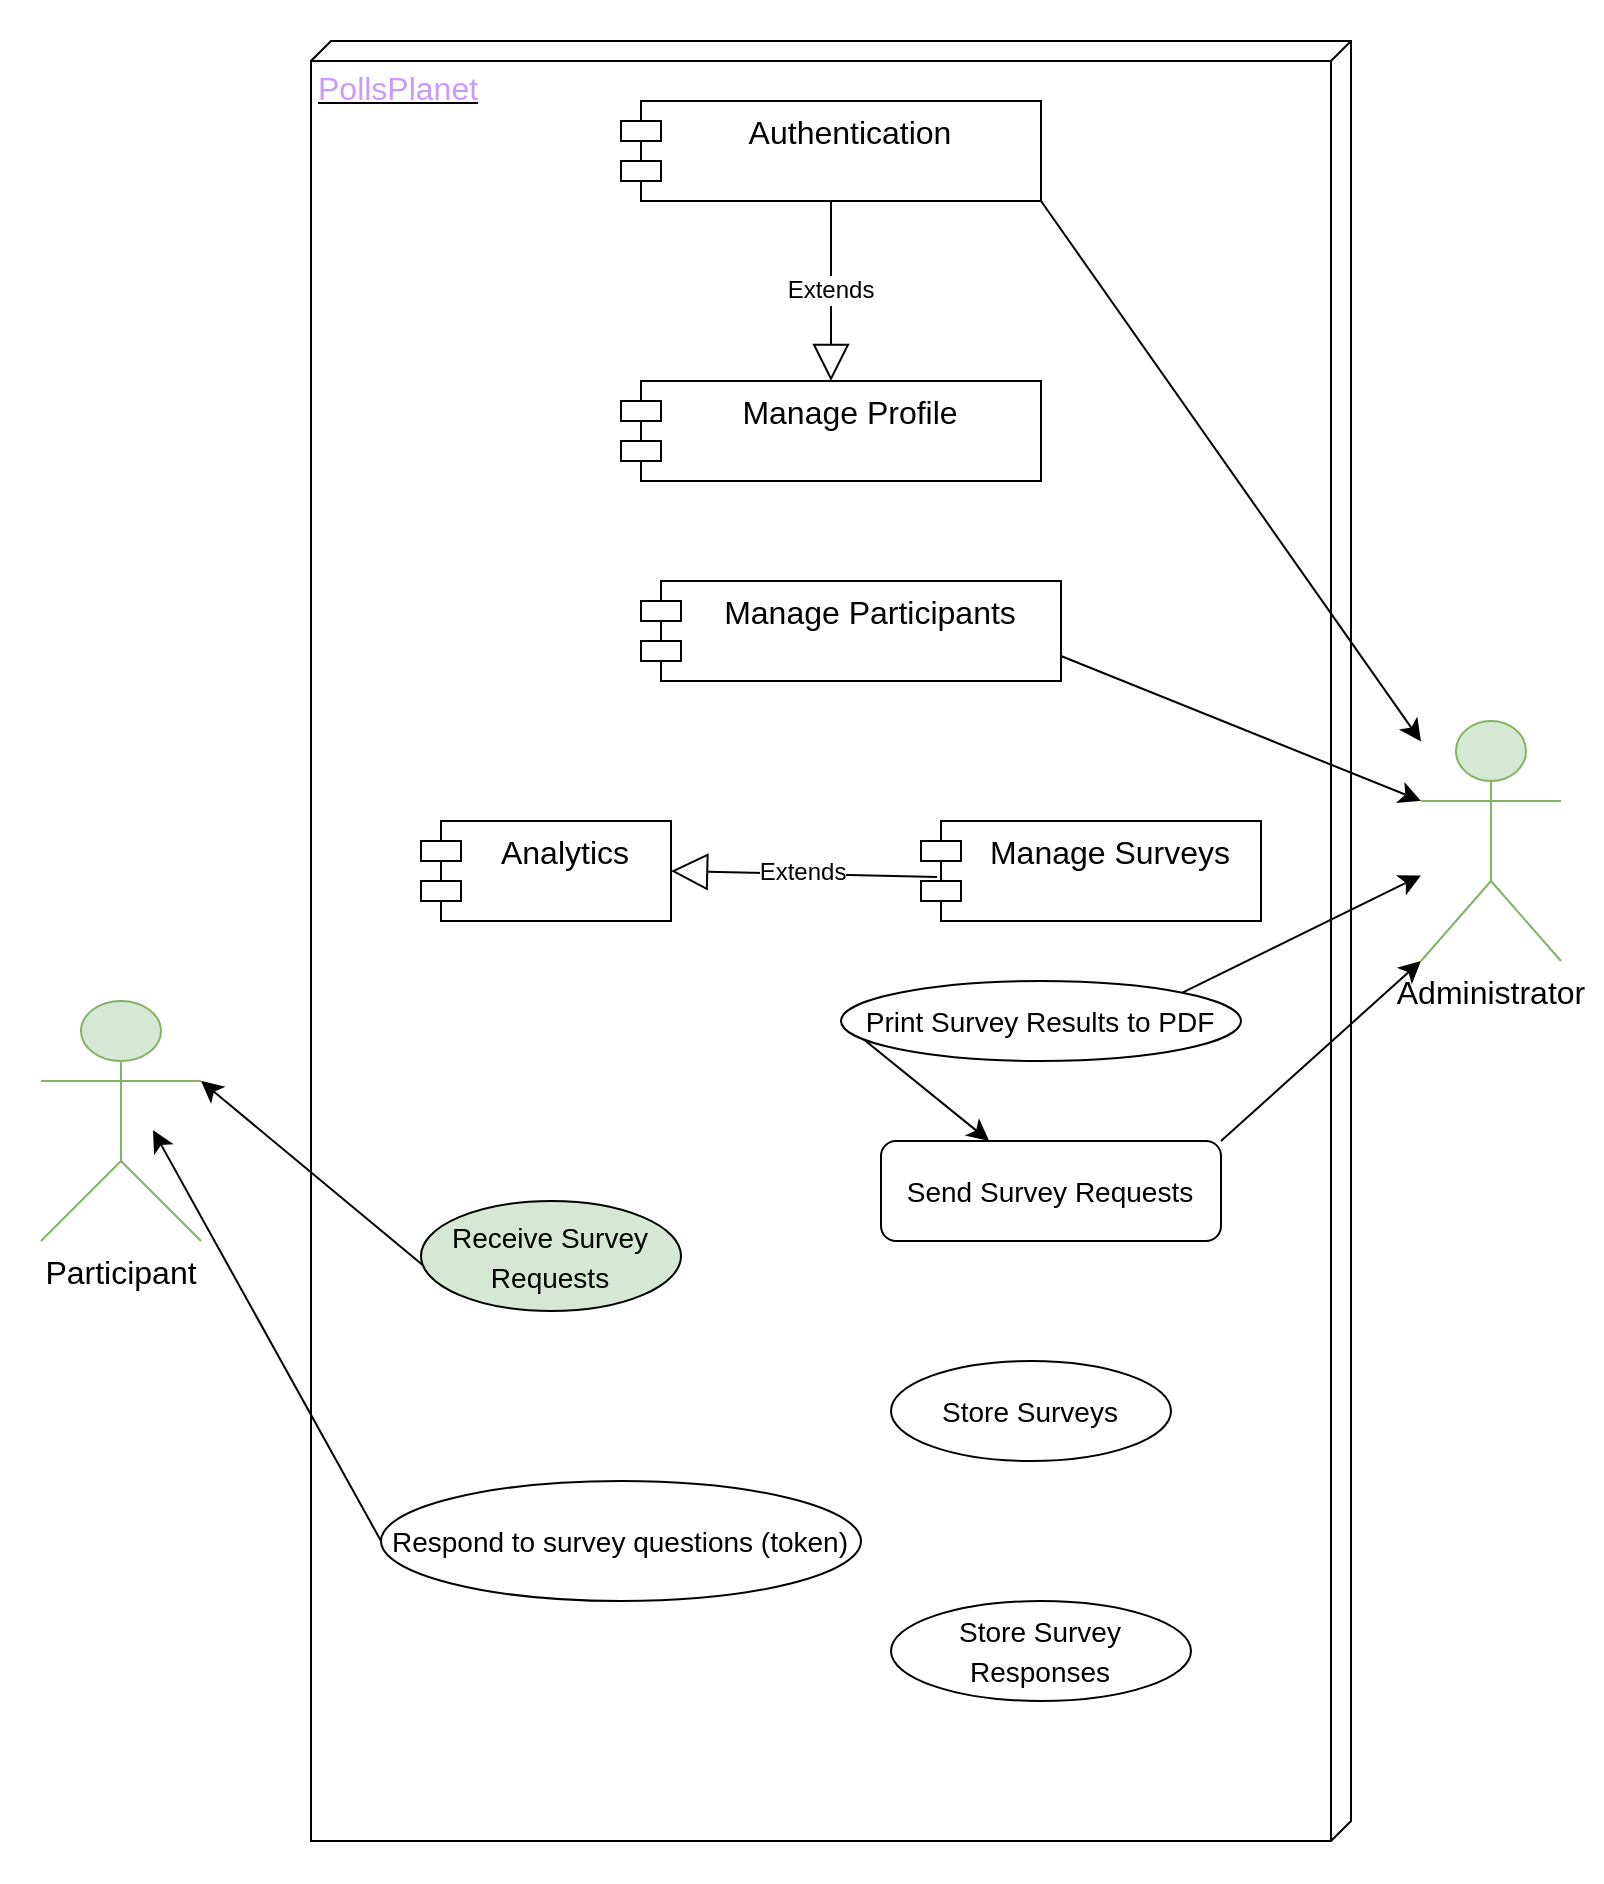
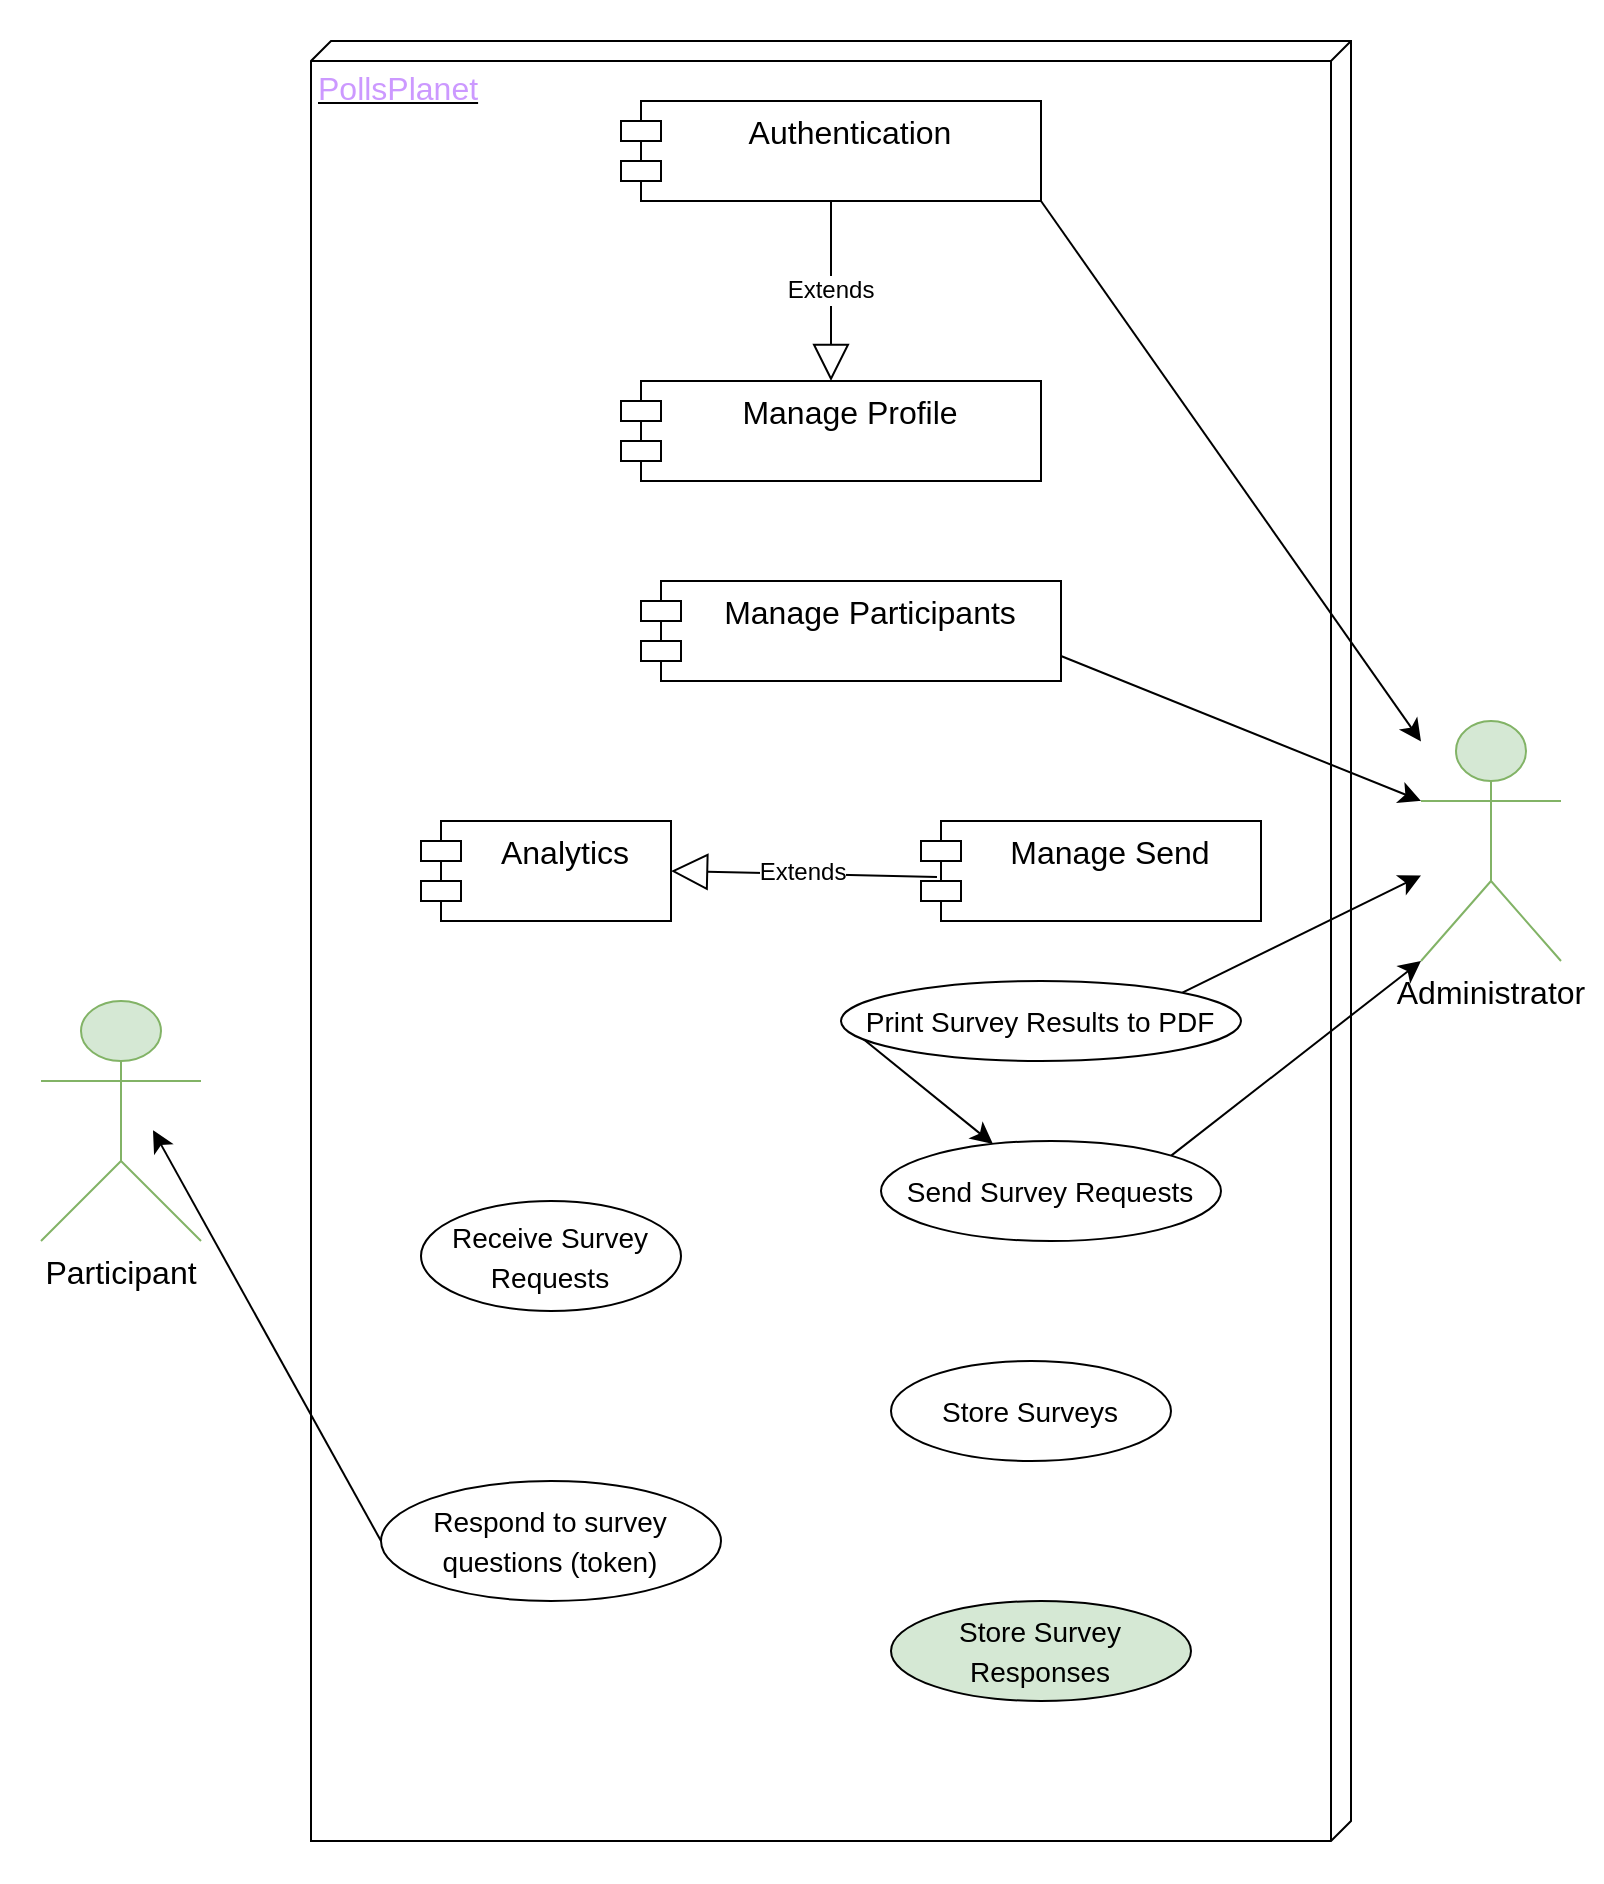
(1111, 854) -> (1111, 854)
(318, 1178) -> none
(1051, 1191) -> (1051, 1191)
(551, 1256) -> (551, 1256)
(621, 1541) -> (551, 1541)
(1041, 1651) -> (1041, 1651)
